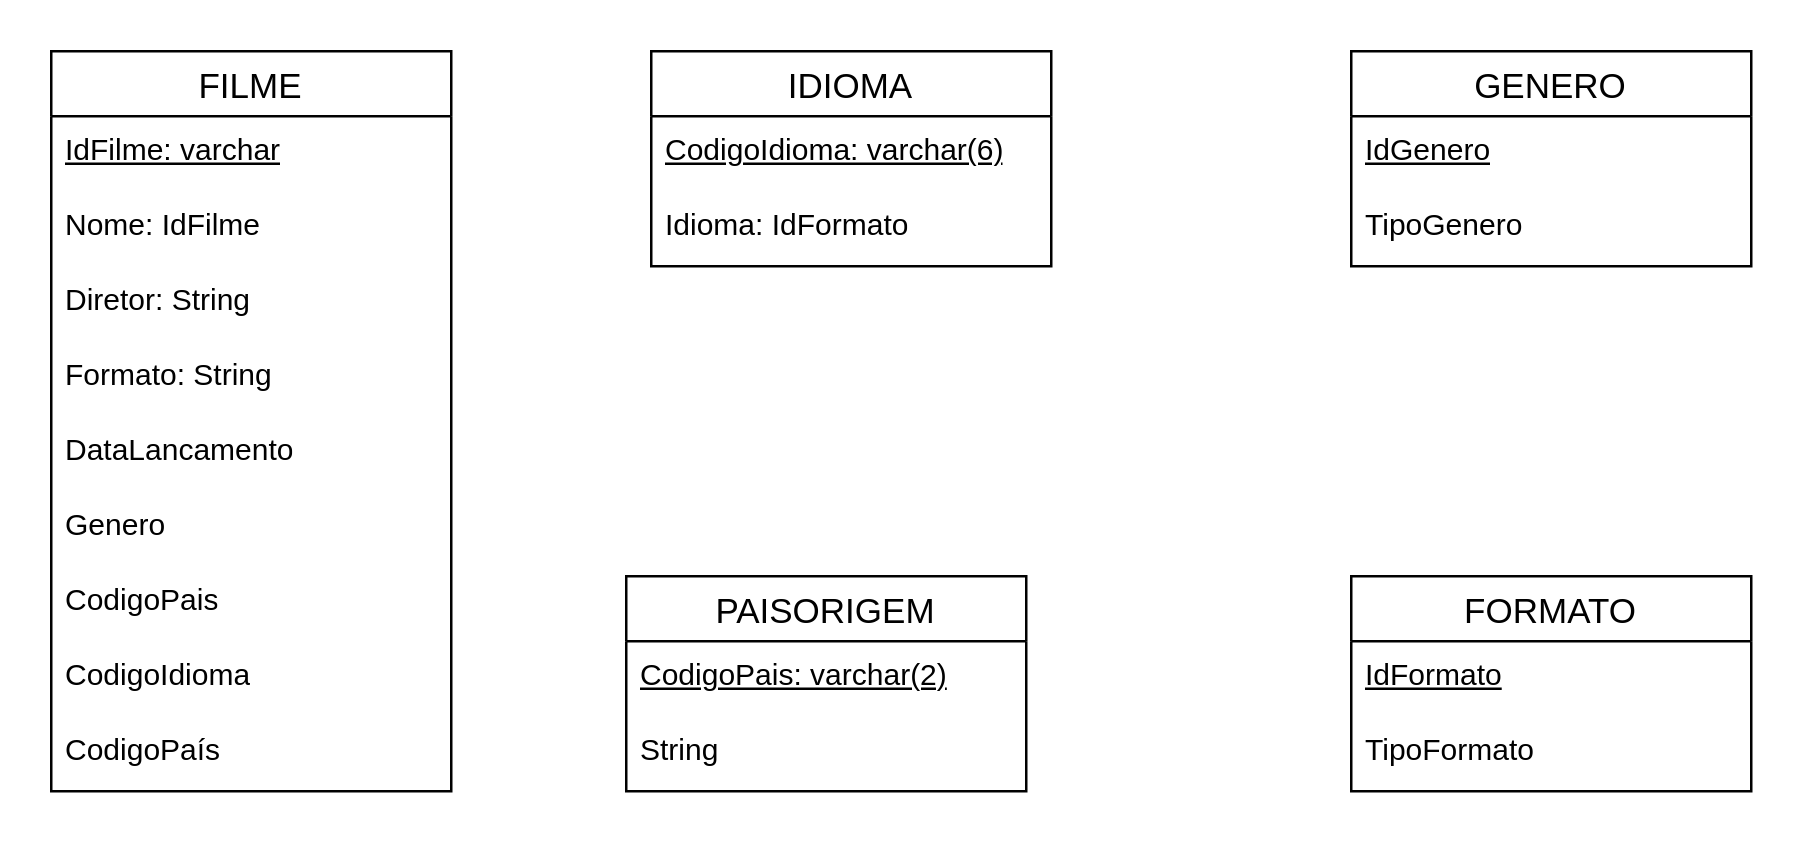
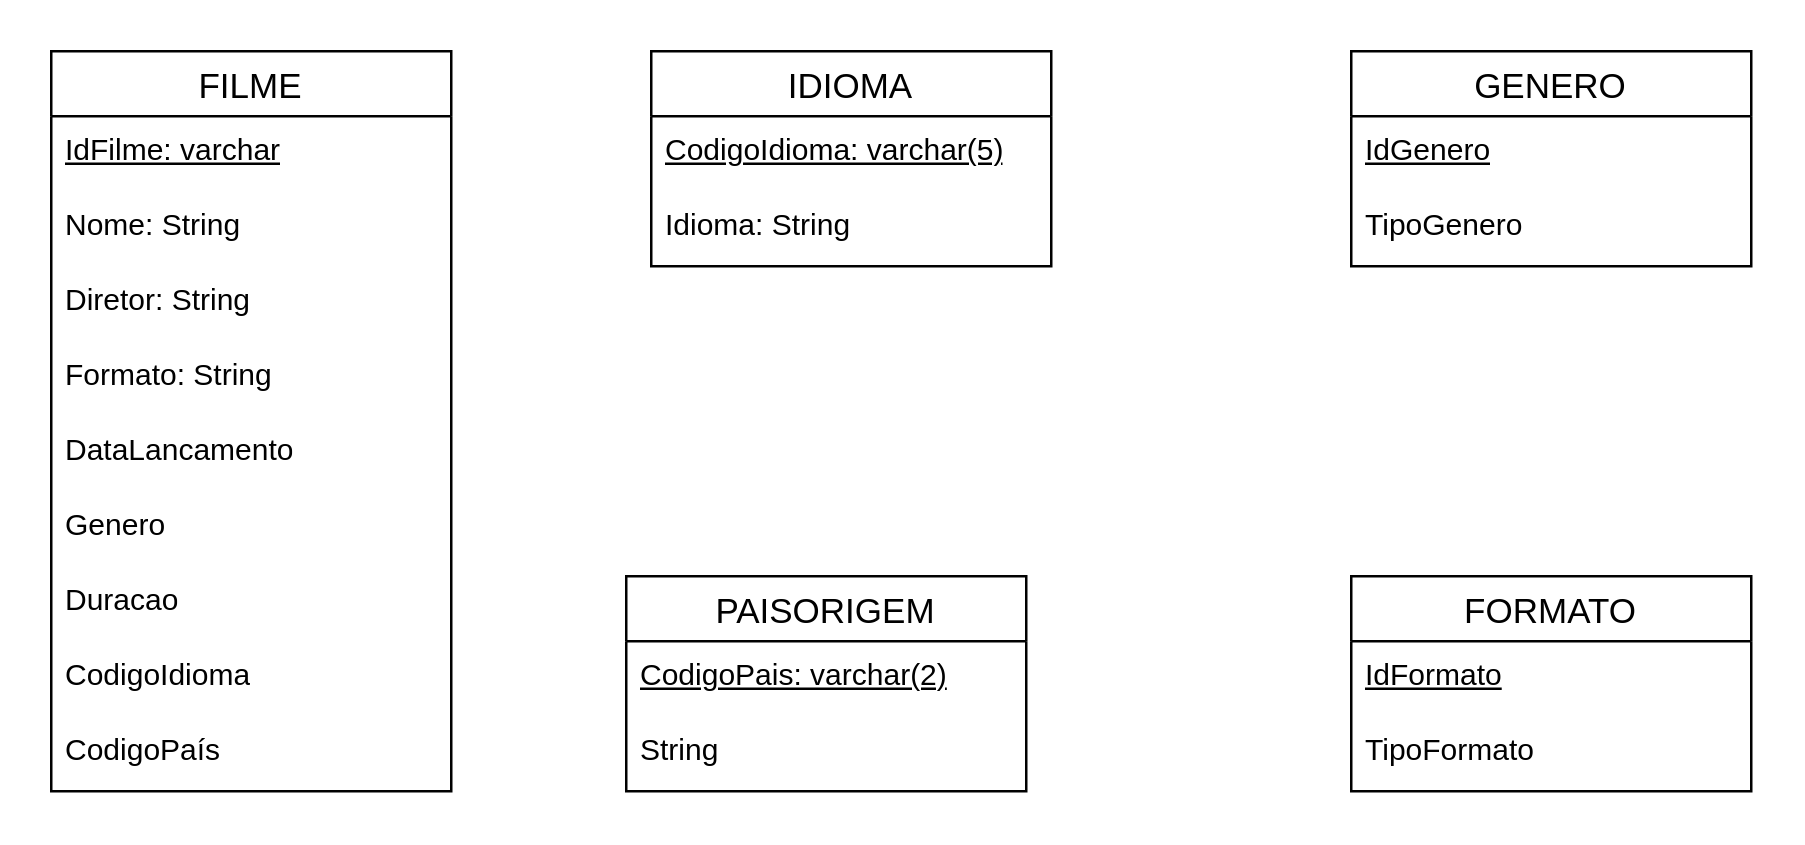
(852, 152) -> (852, 152)
(160, 227) -> (155, 227)
(797, 227) -> (768, 227)
(142, 602) -> (125, 602)
